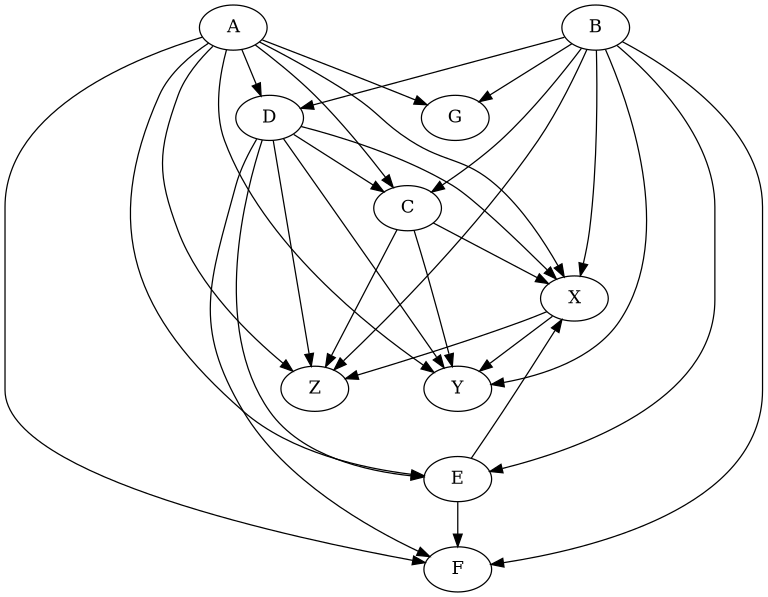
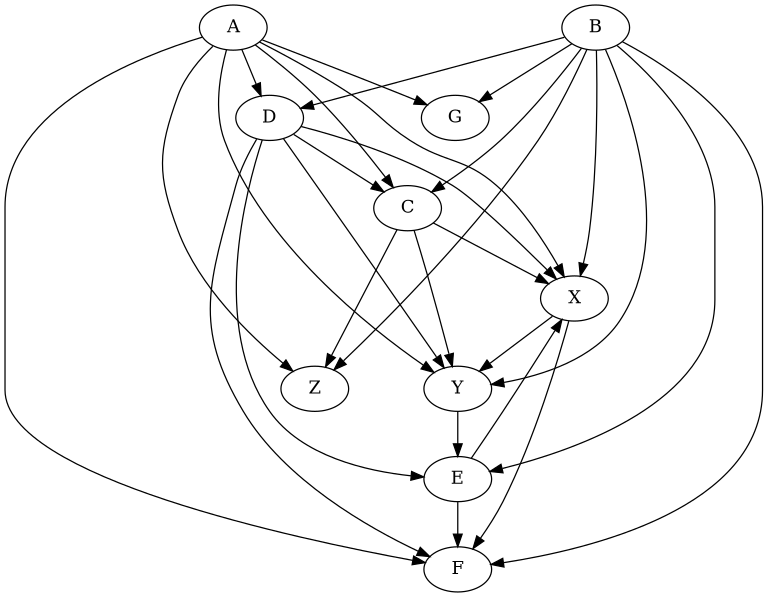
(288, 231) -> none
(162, 318) -> (458, 428)
(458, 344) -> (533, 433)
